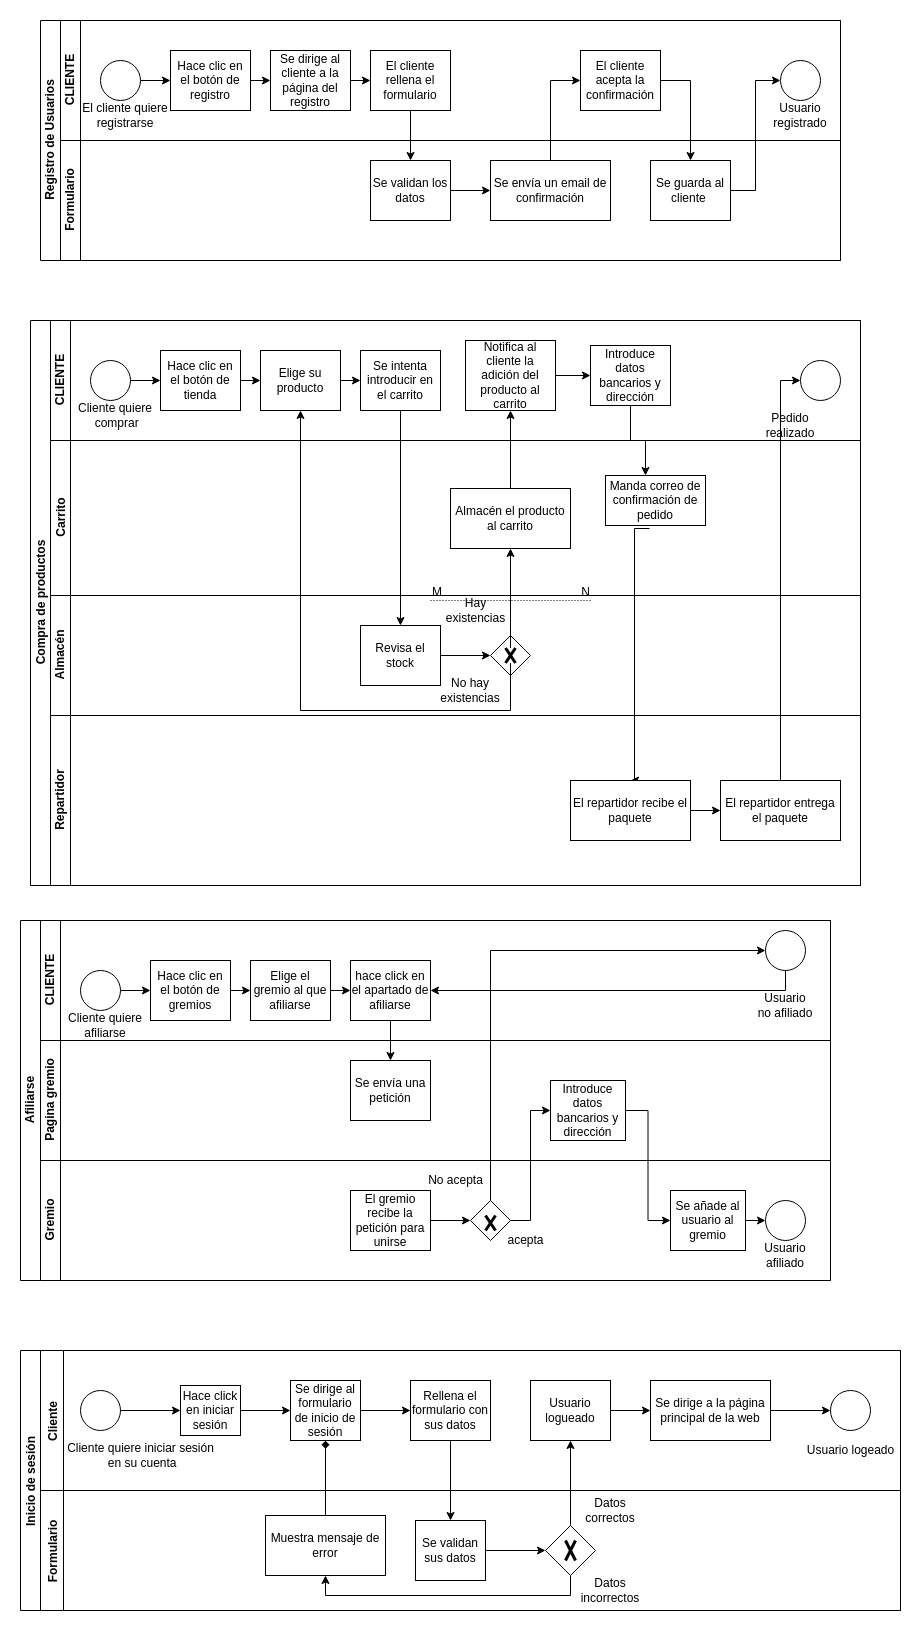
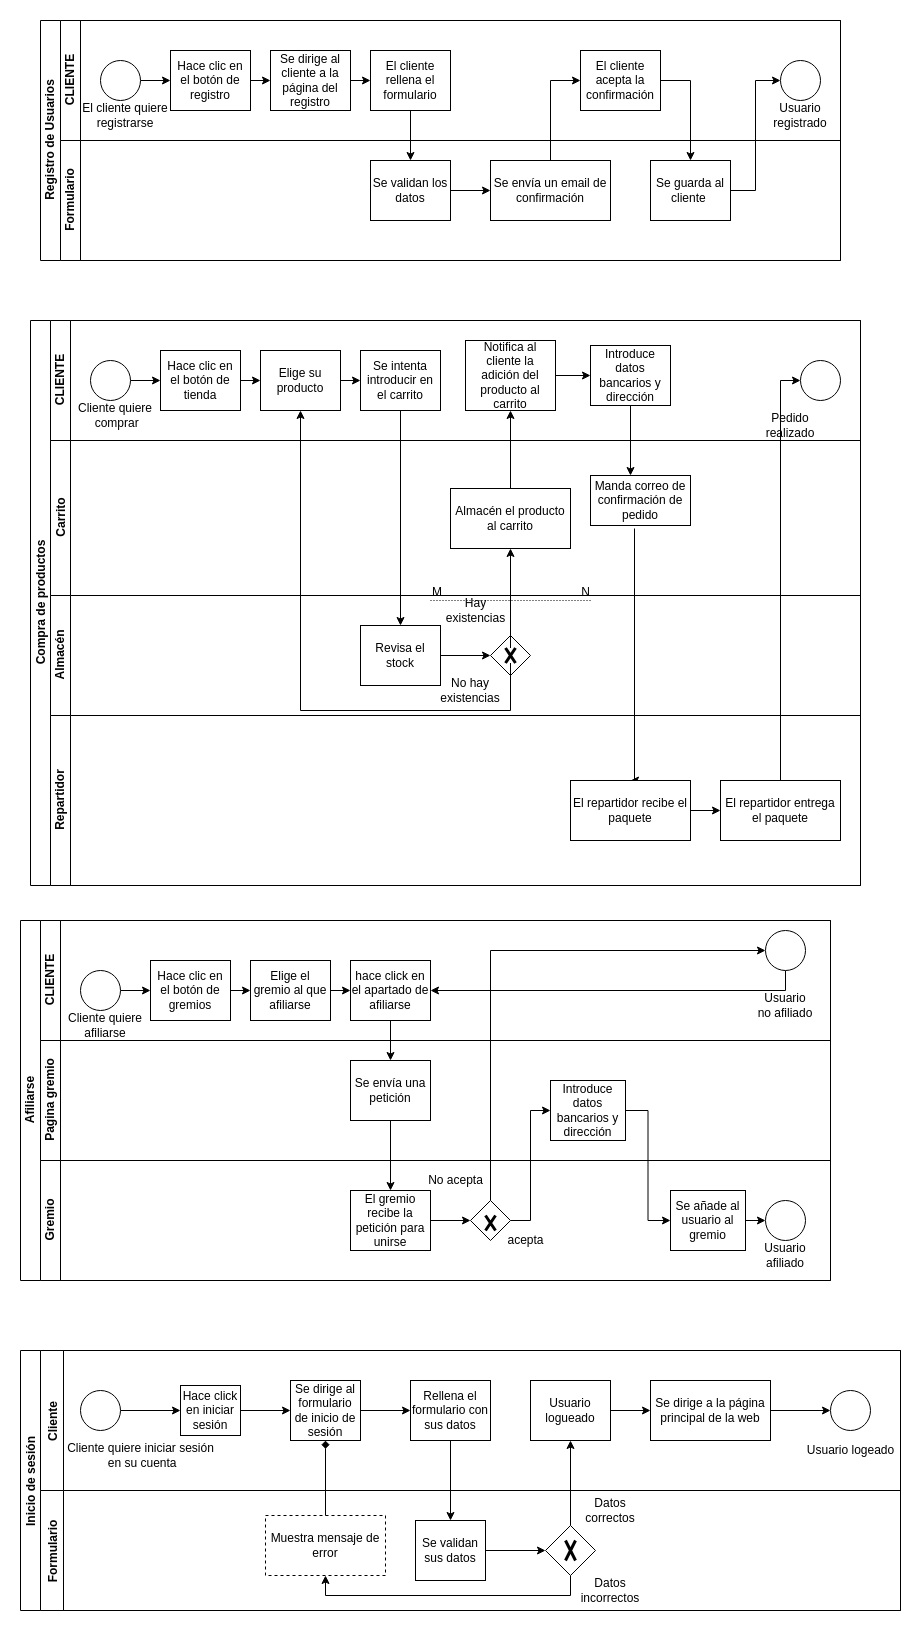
(656, 501) -> (641, 501)
none -> (391, 1152)
(326, 1546) -> (326, 1546)
